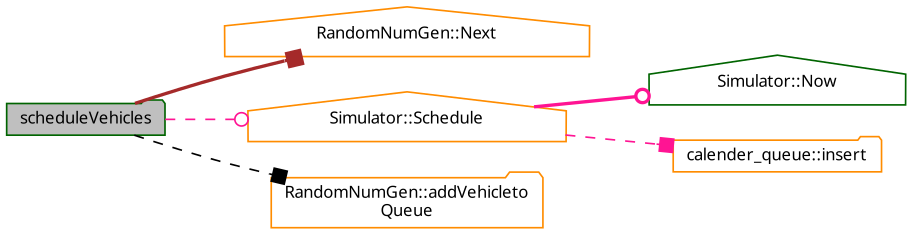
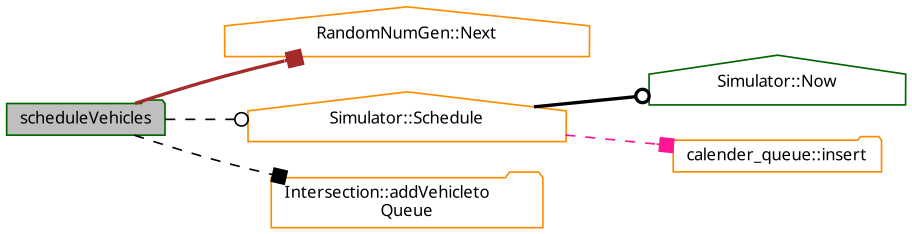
(585, 102) -> (585, 102)
(200, 119) -> (200, 119)
(407, 203) -> (407, 203)
